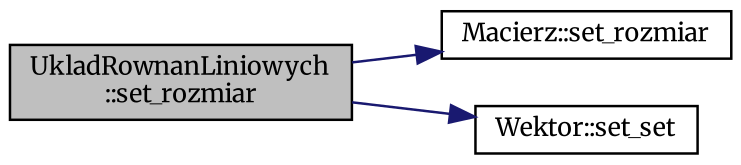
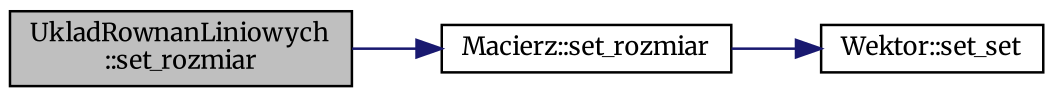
(401, 108) -> (764, 49)
